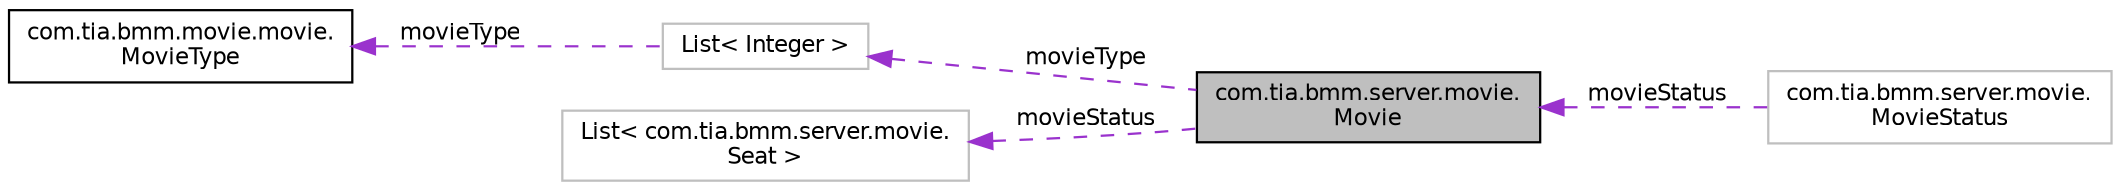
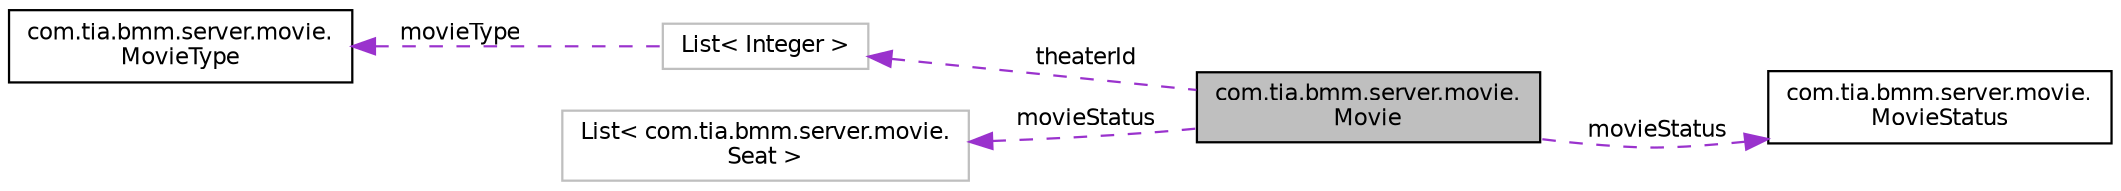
(181, 46) -> (181, 46)
(1083, 59) -> (1083, 59)
(1666, 107) -> (1643, 147)
(1940, 107) -> (1940, 107)
